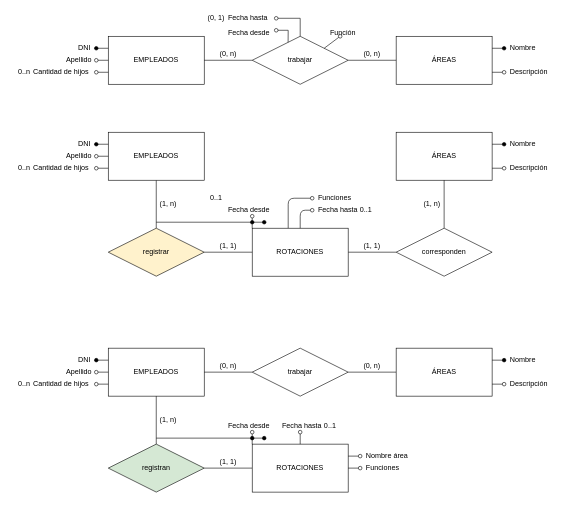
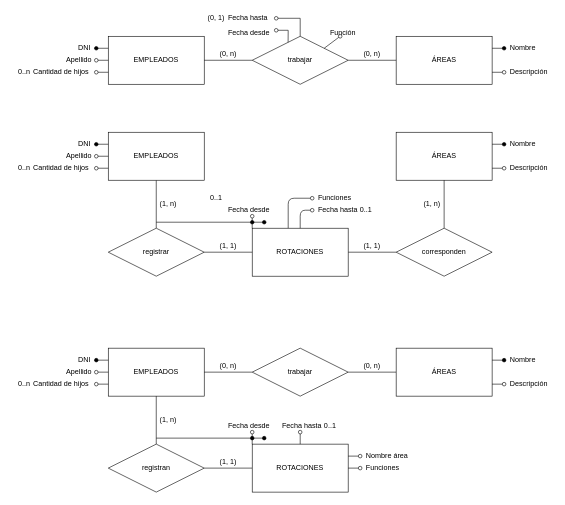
(156, 252) -> (156, 252)
(156, 468) -> (156, 468)
